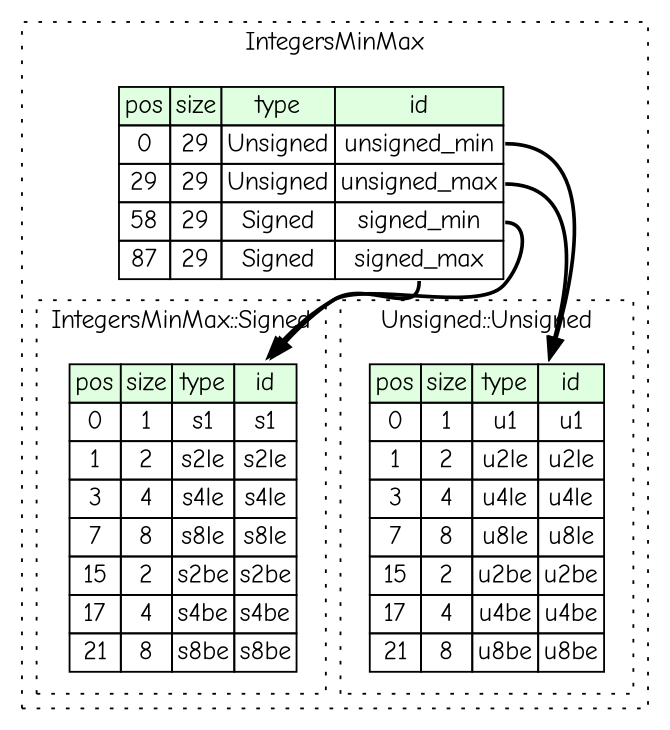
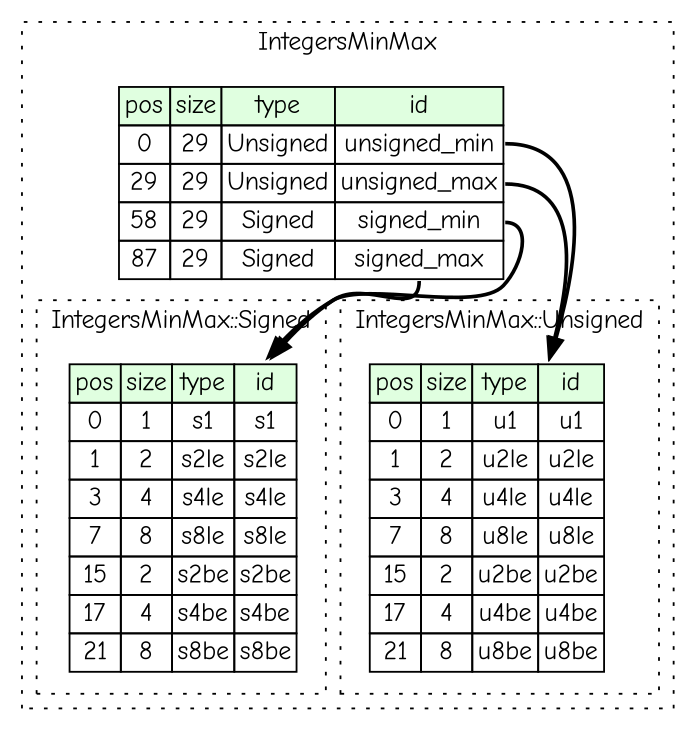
(487, 321) -> (500, 321)
